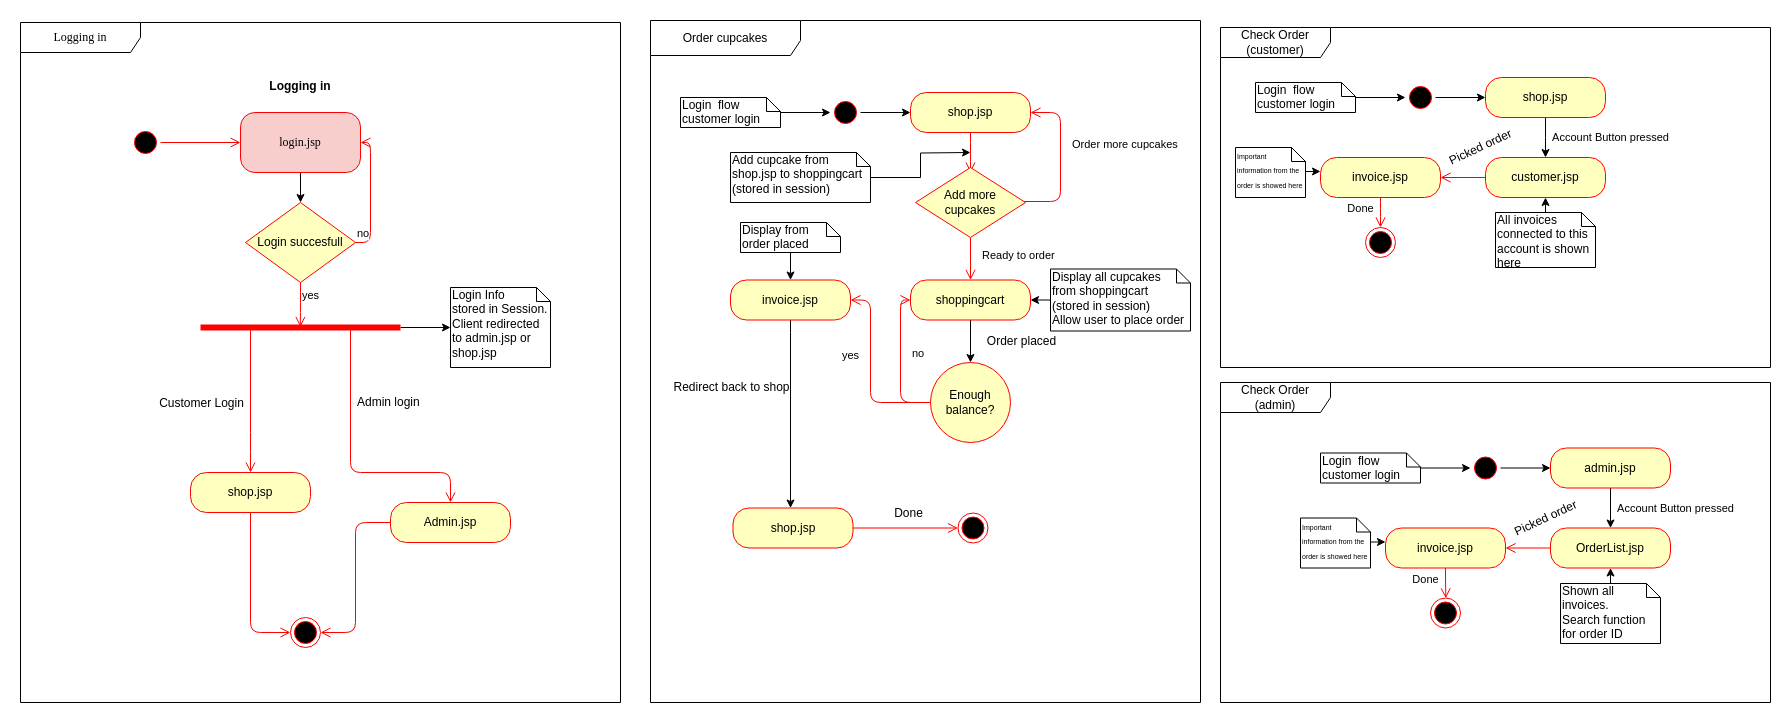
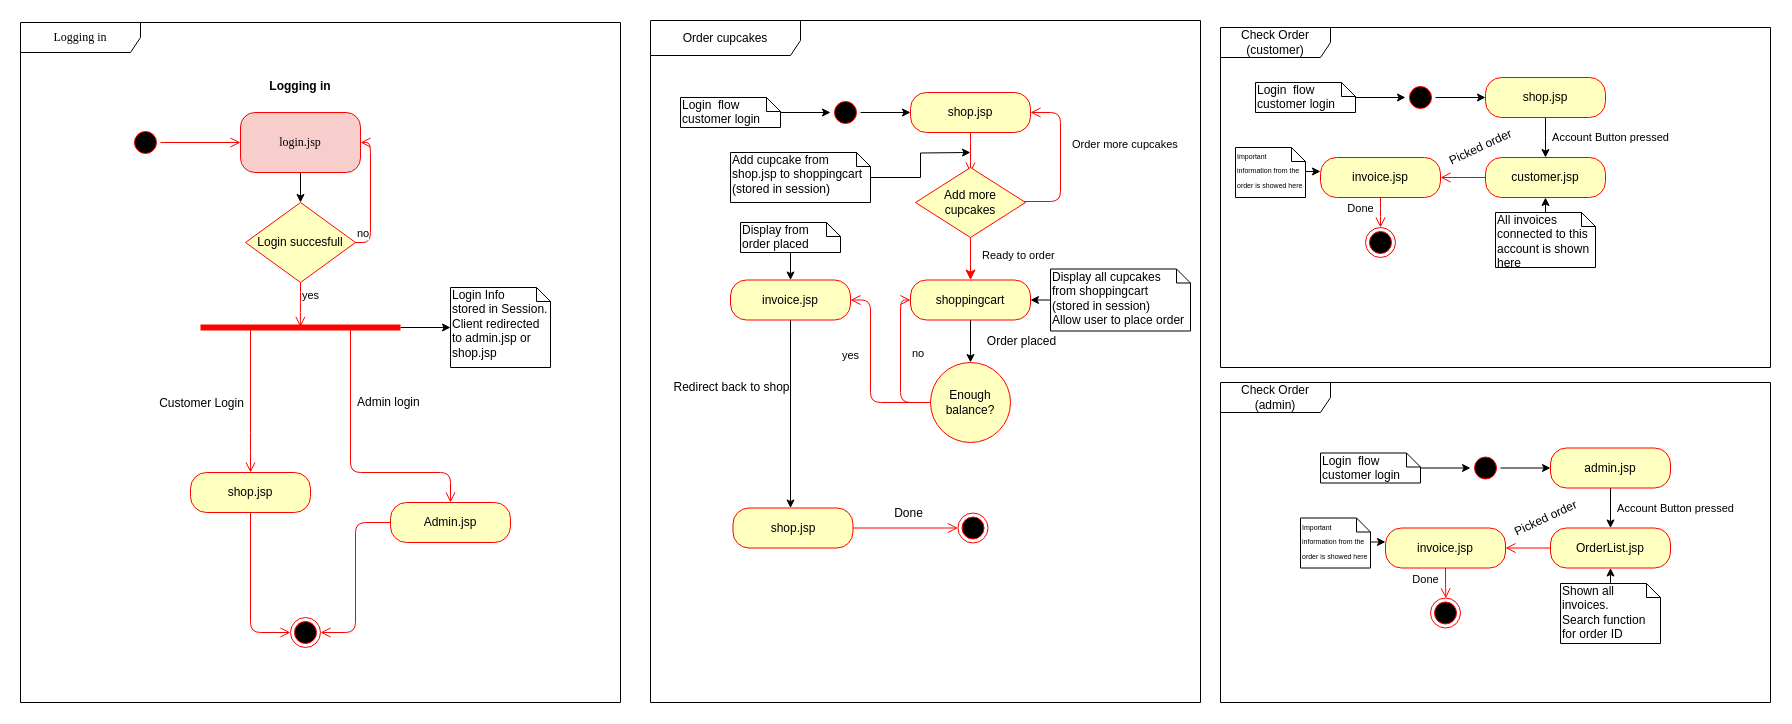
(971, 273) -> (971, 270)
